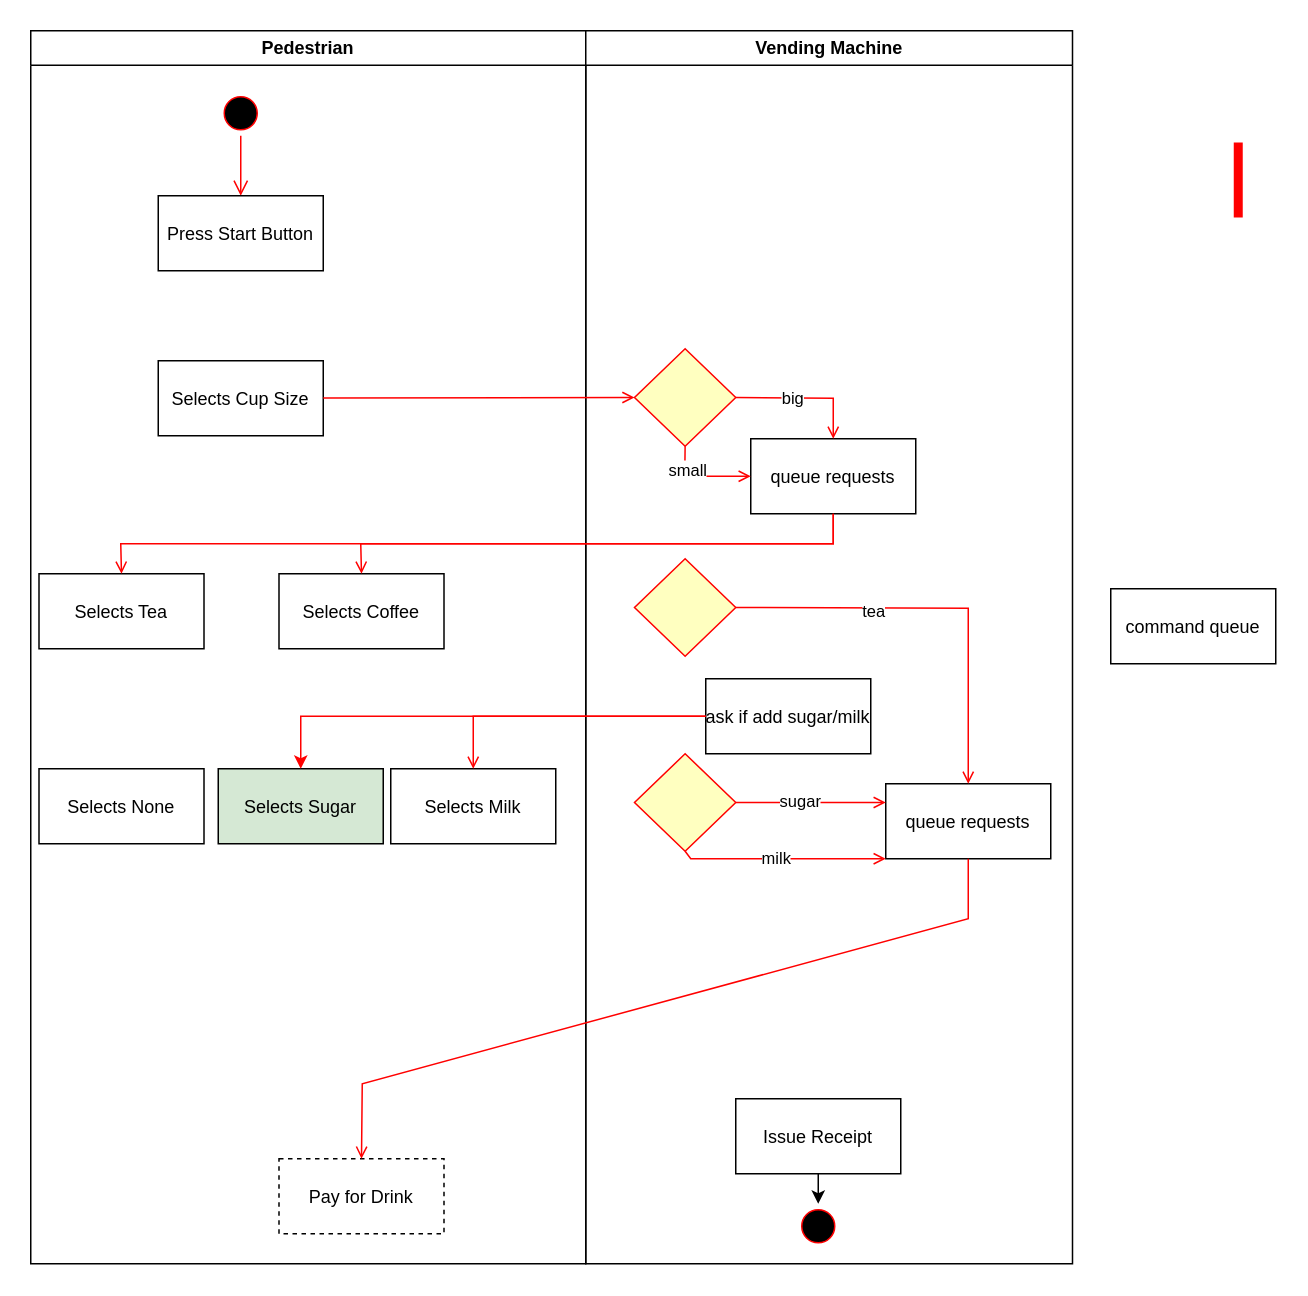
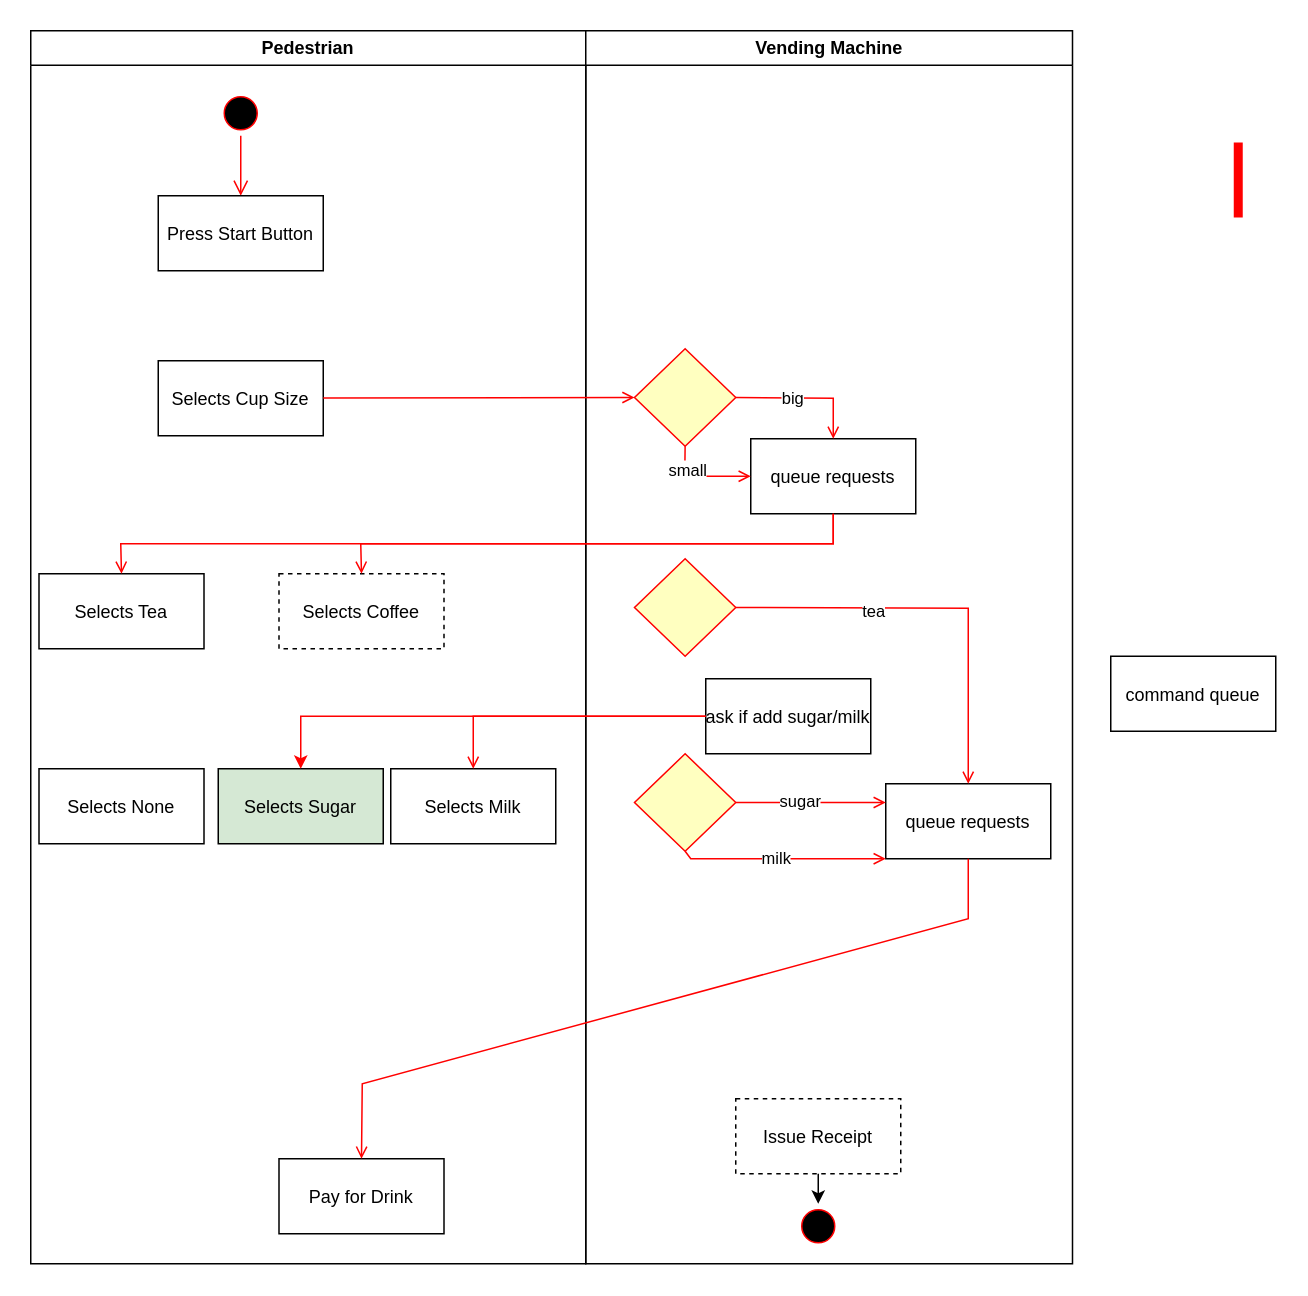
(362, 611) -> (362, 611)
(1193, 626) -> (1193, 694)
(818, 1136) -> (818, 1136)
(362, 1196) -> (362, 1196)
